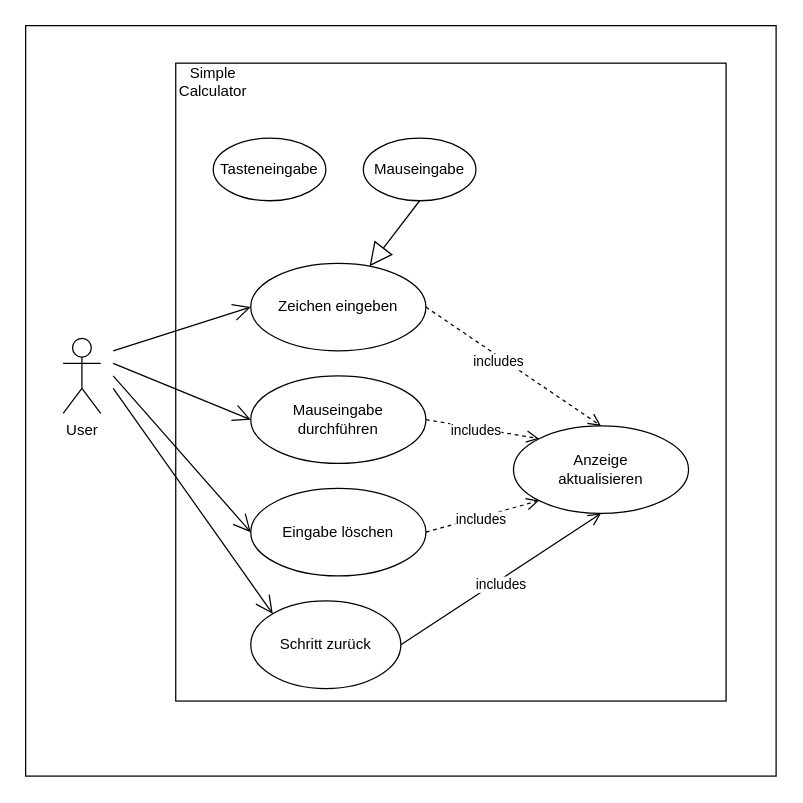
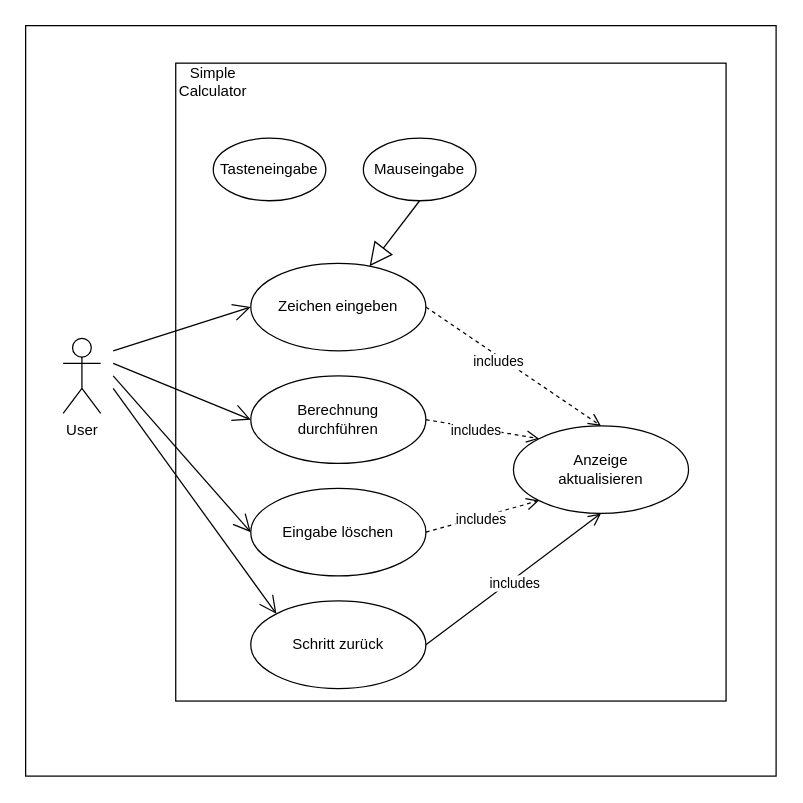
(338, 419) -> (338, 419)
(326, 644) -> (338, 644)
